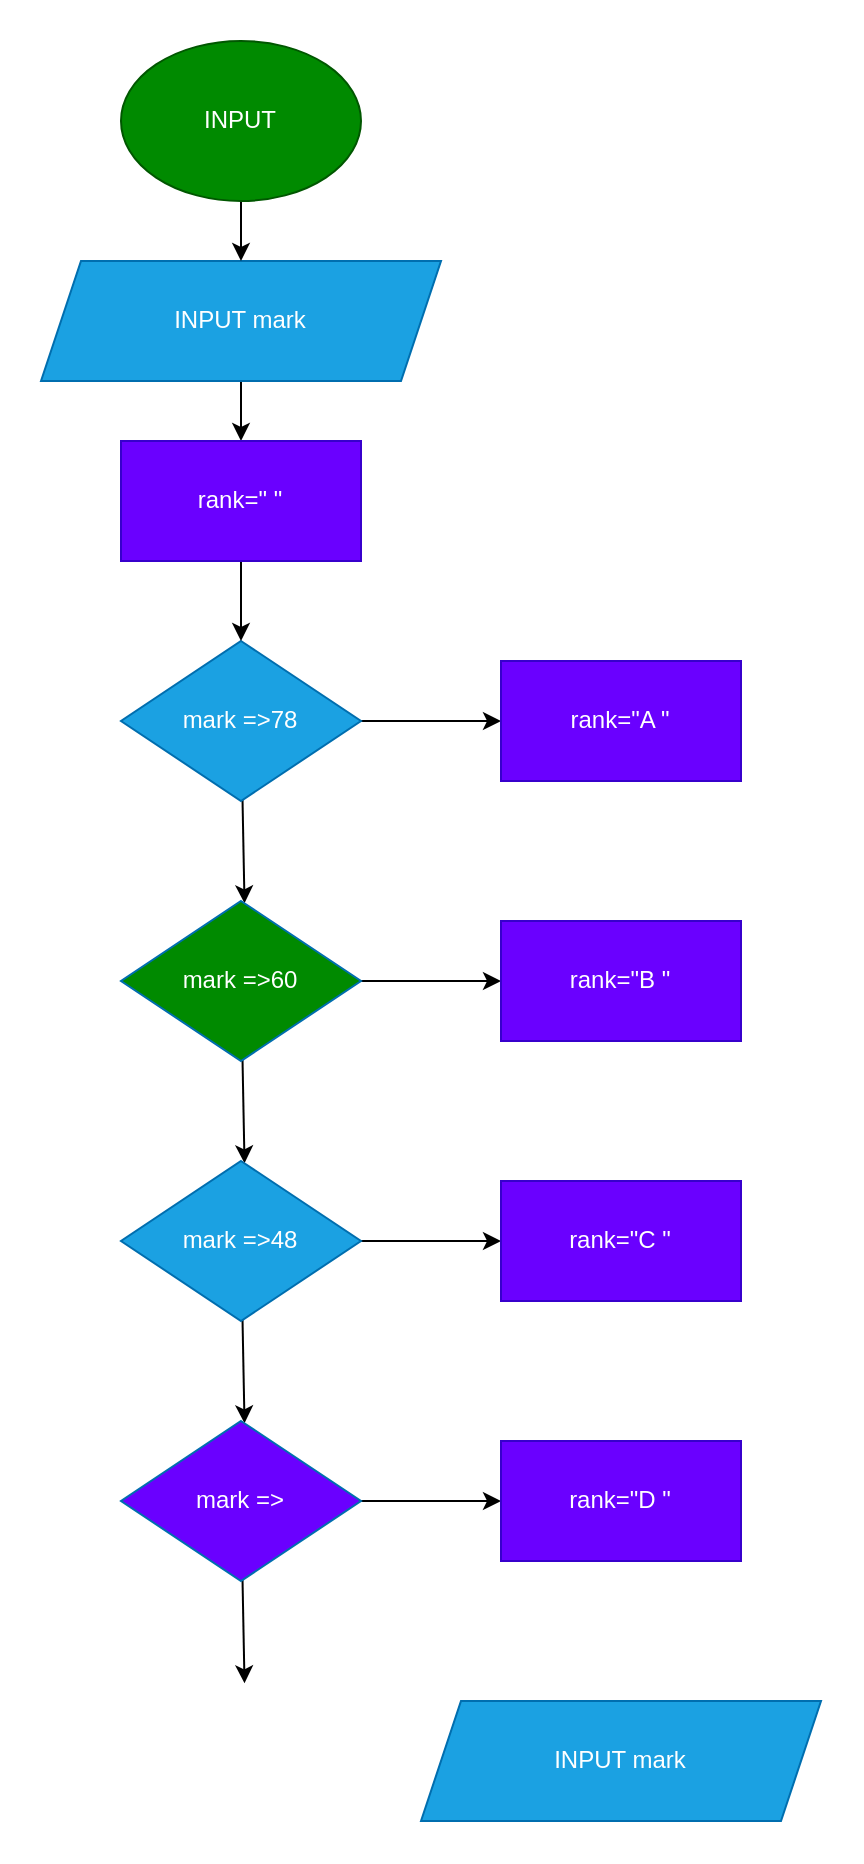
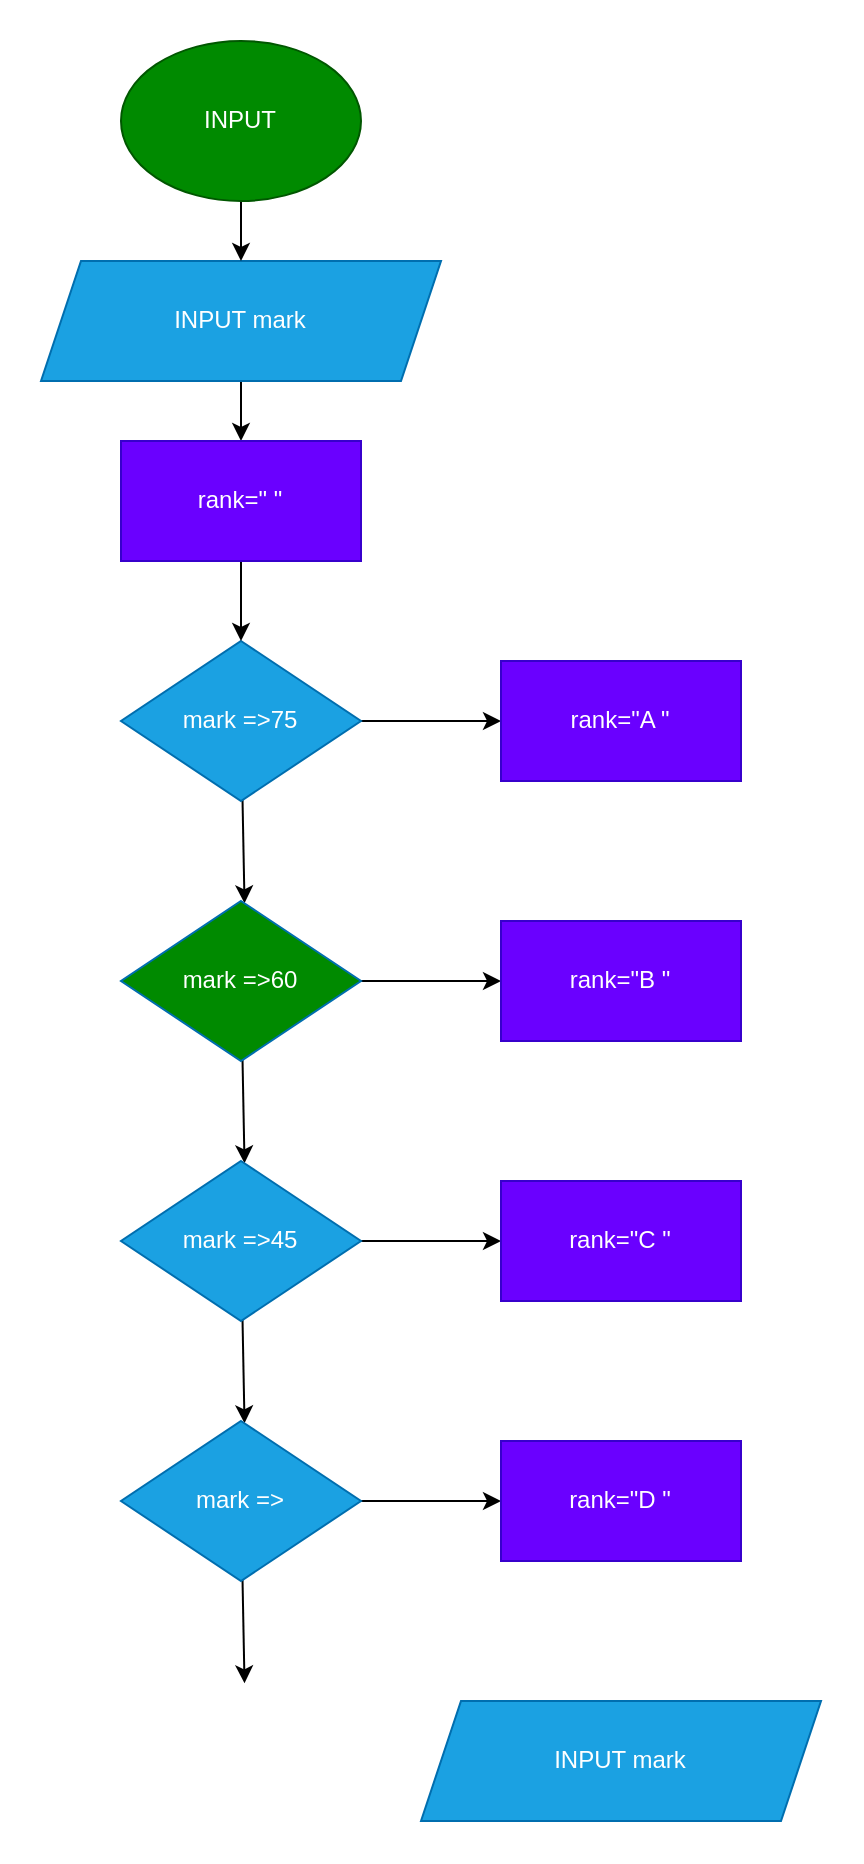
(241, 721) -> (241, 721)
(241, 1241) -> (241, 1241)
(241, 1501) -> (241, 1501)
